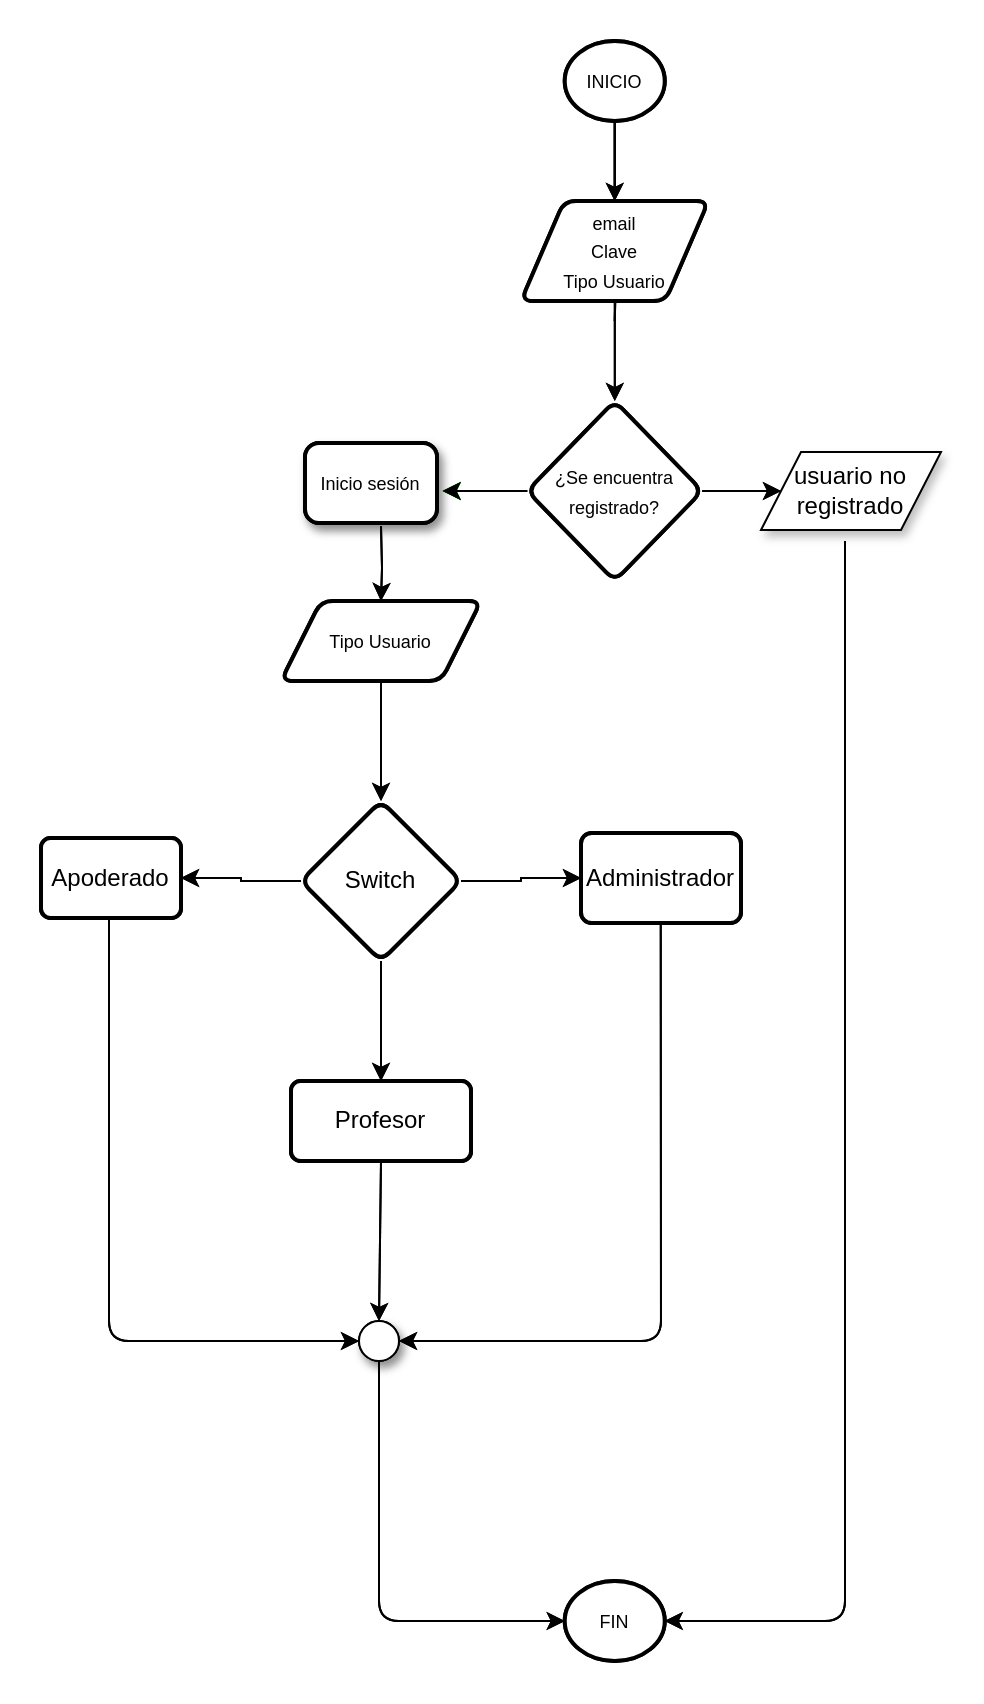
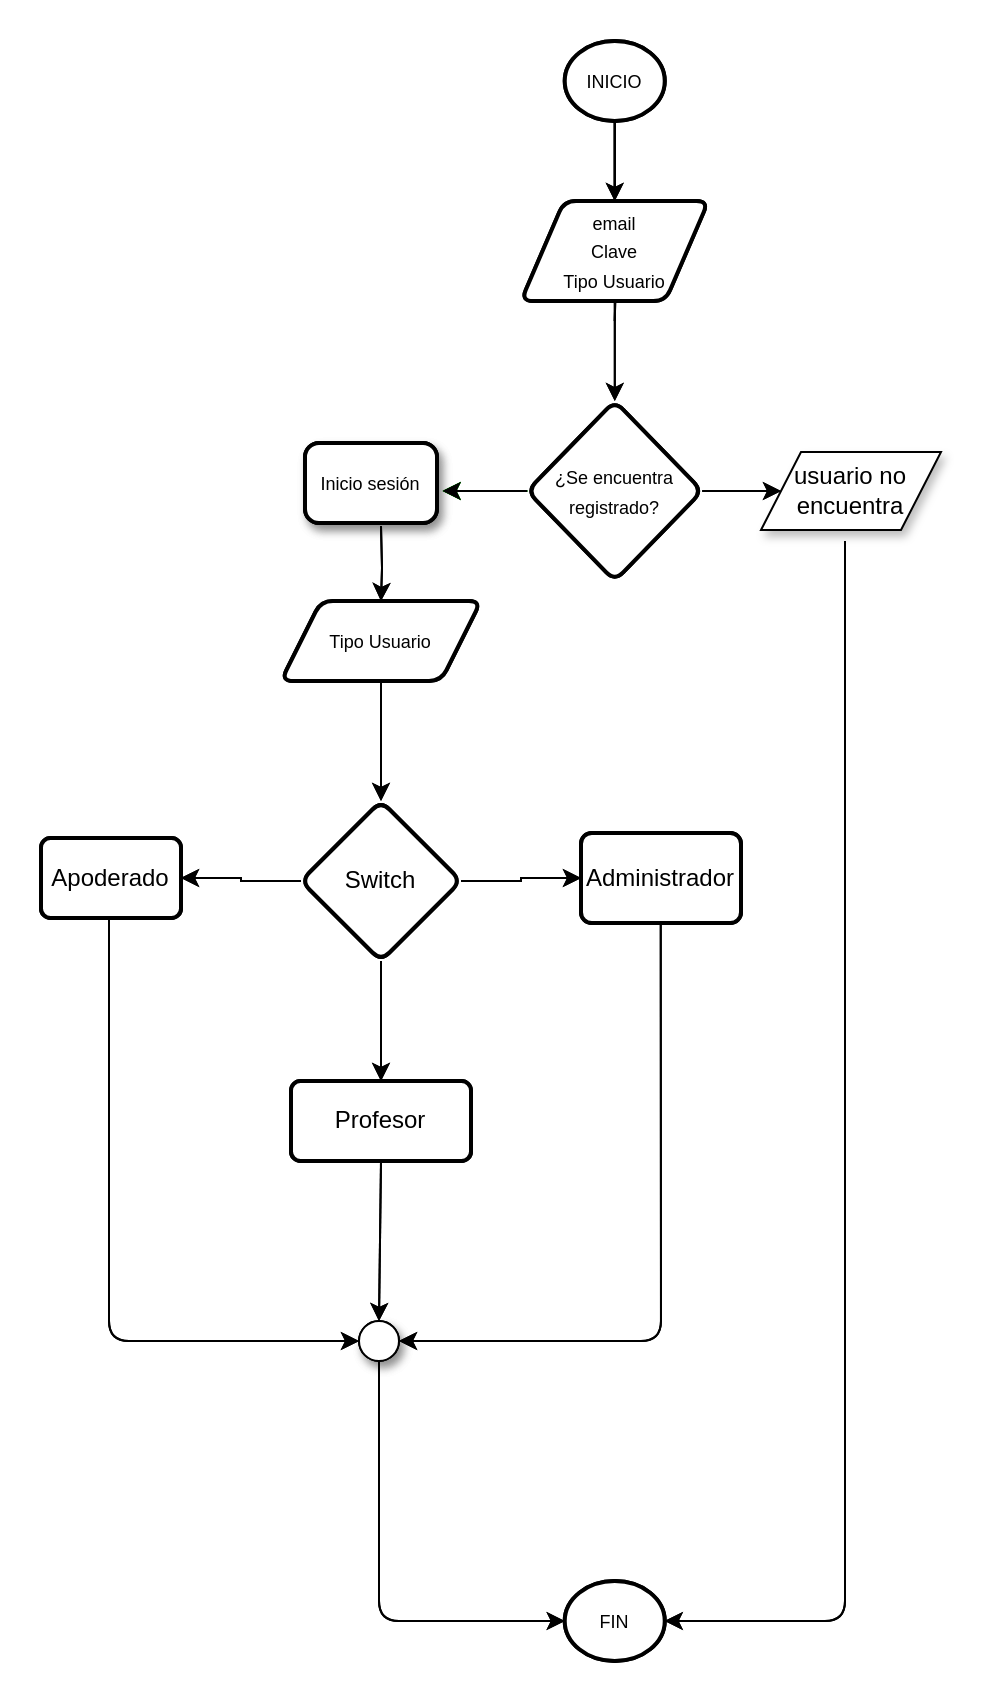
(851, 491) -> (851, 491)
